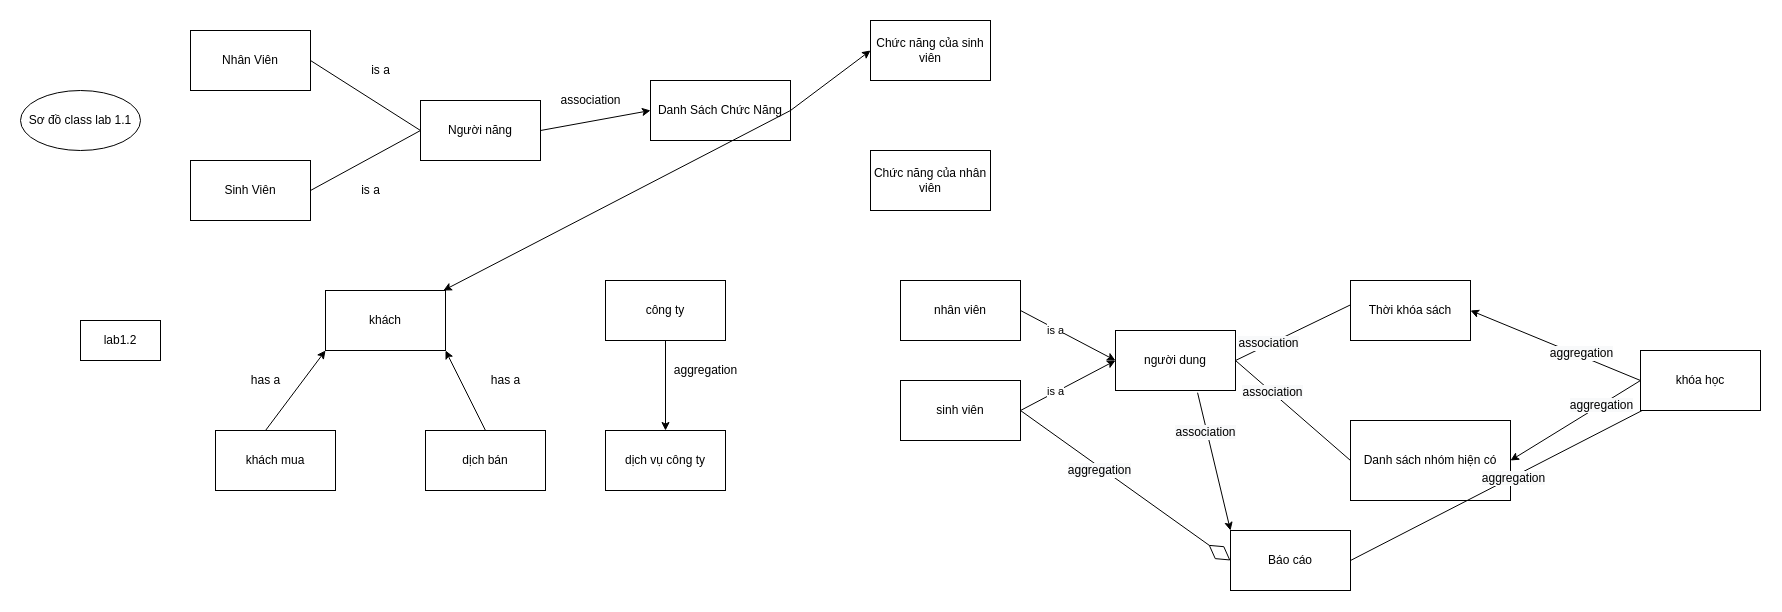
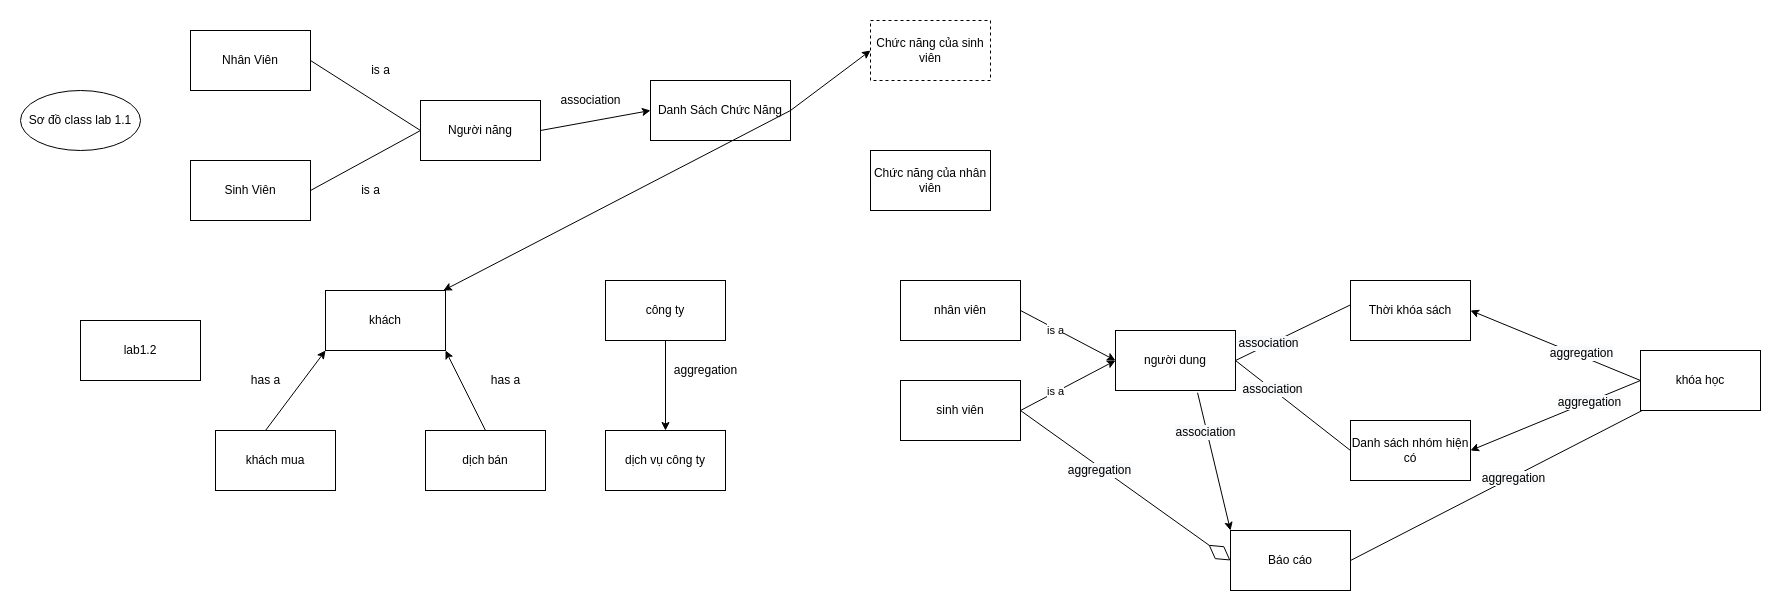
(931, 51) -> (931, 51)
(121, 341) -> (141, 351)
(1431, 461) -> (1411, 451)
